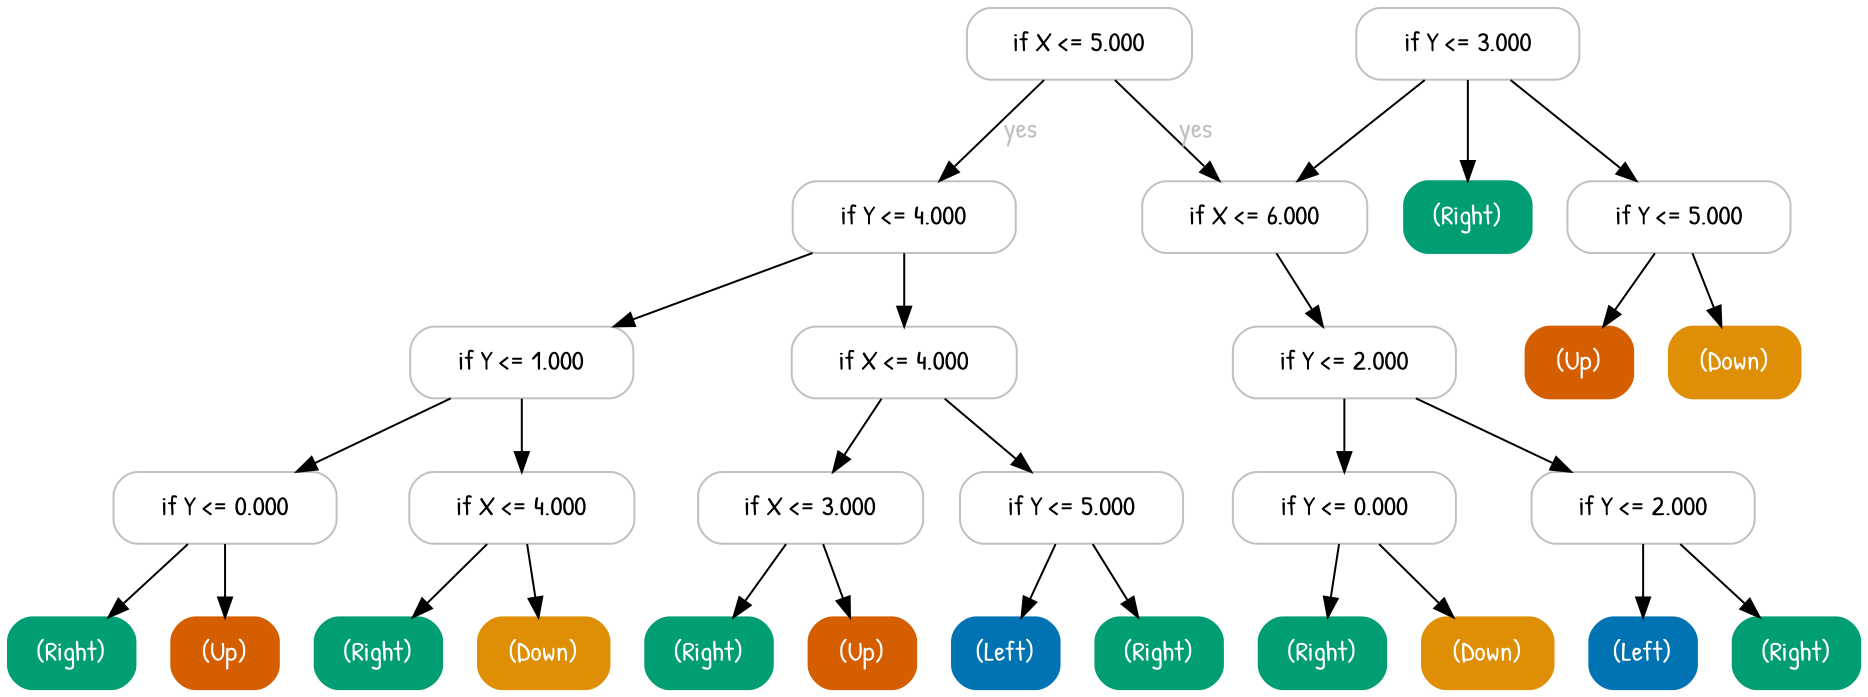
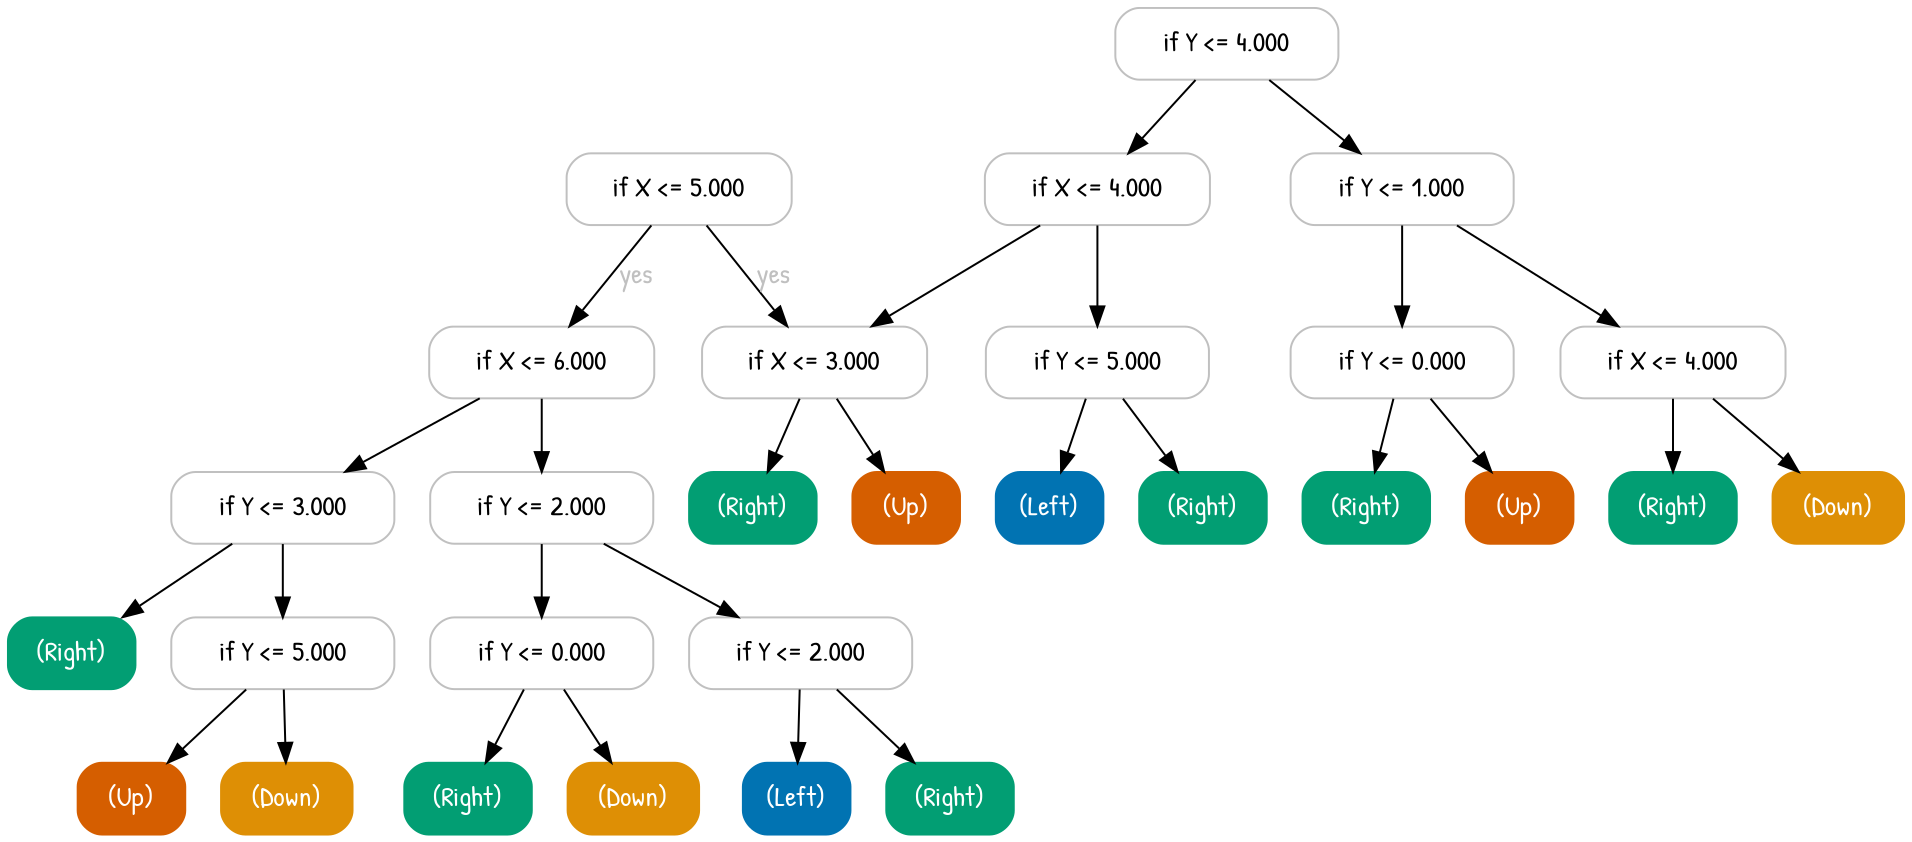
(999, 123) -> (740, 268)
(1369, 124) -> (421, 430)
